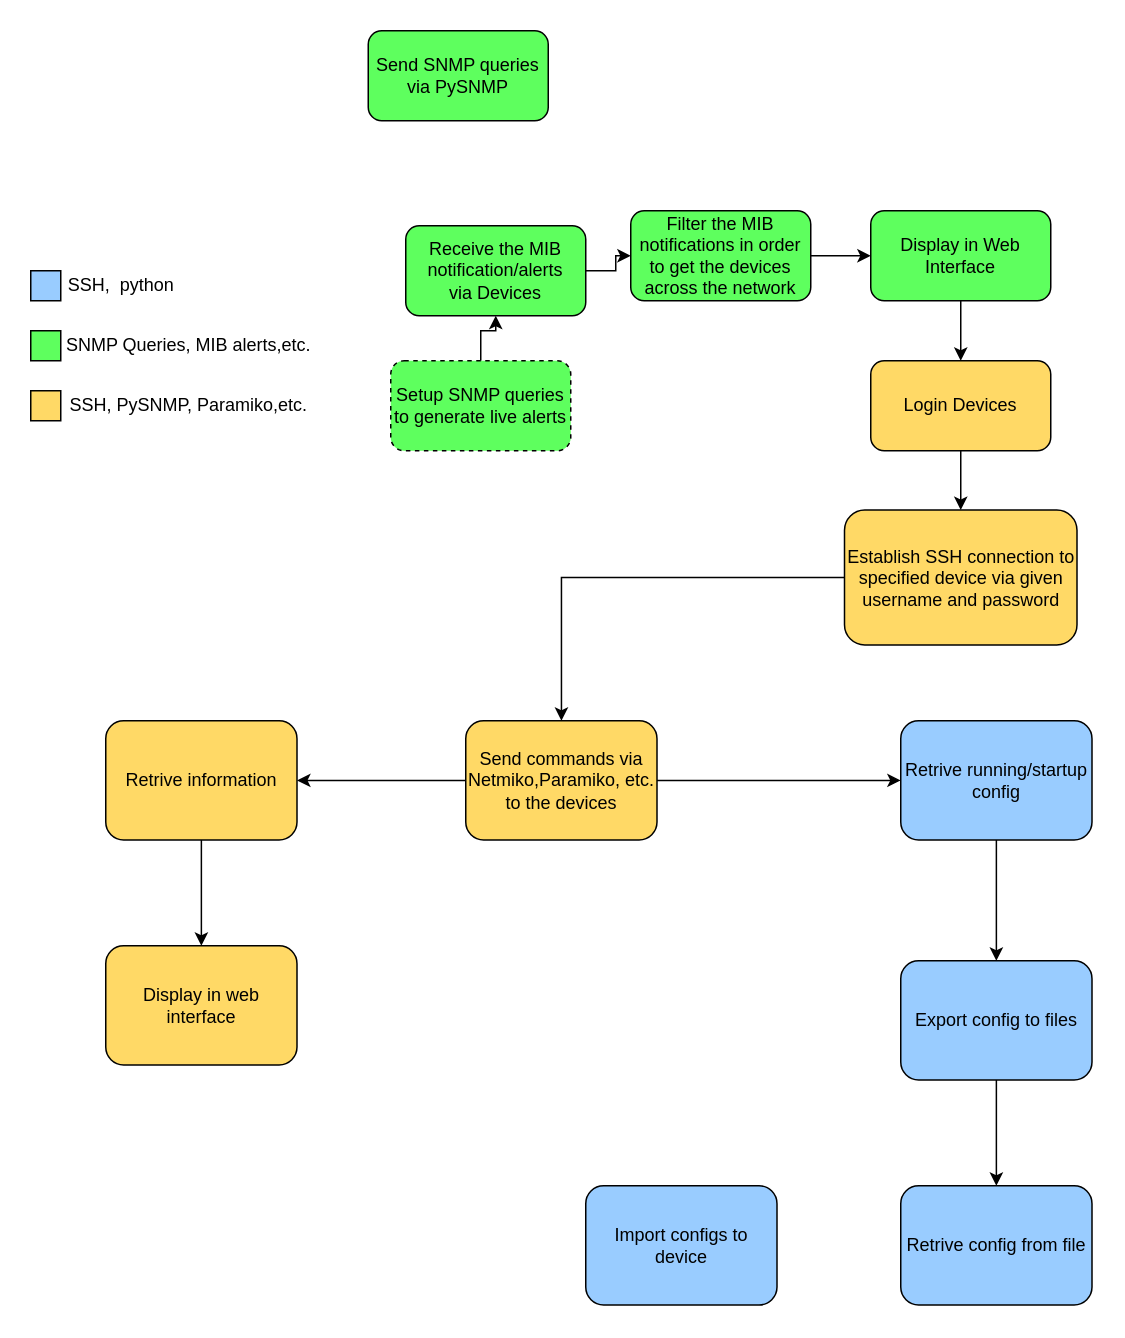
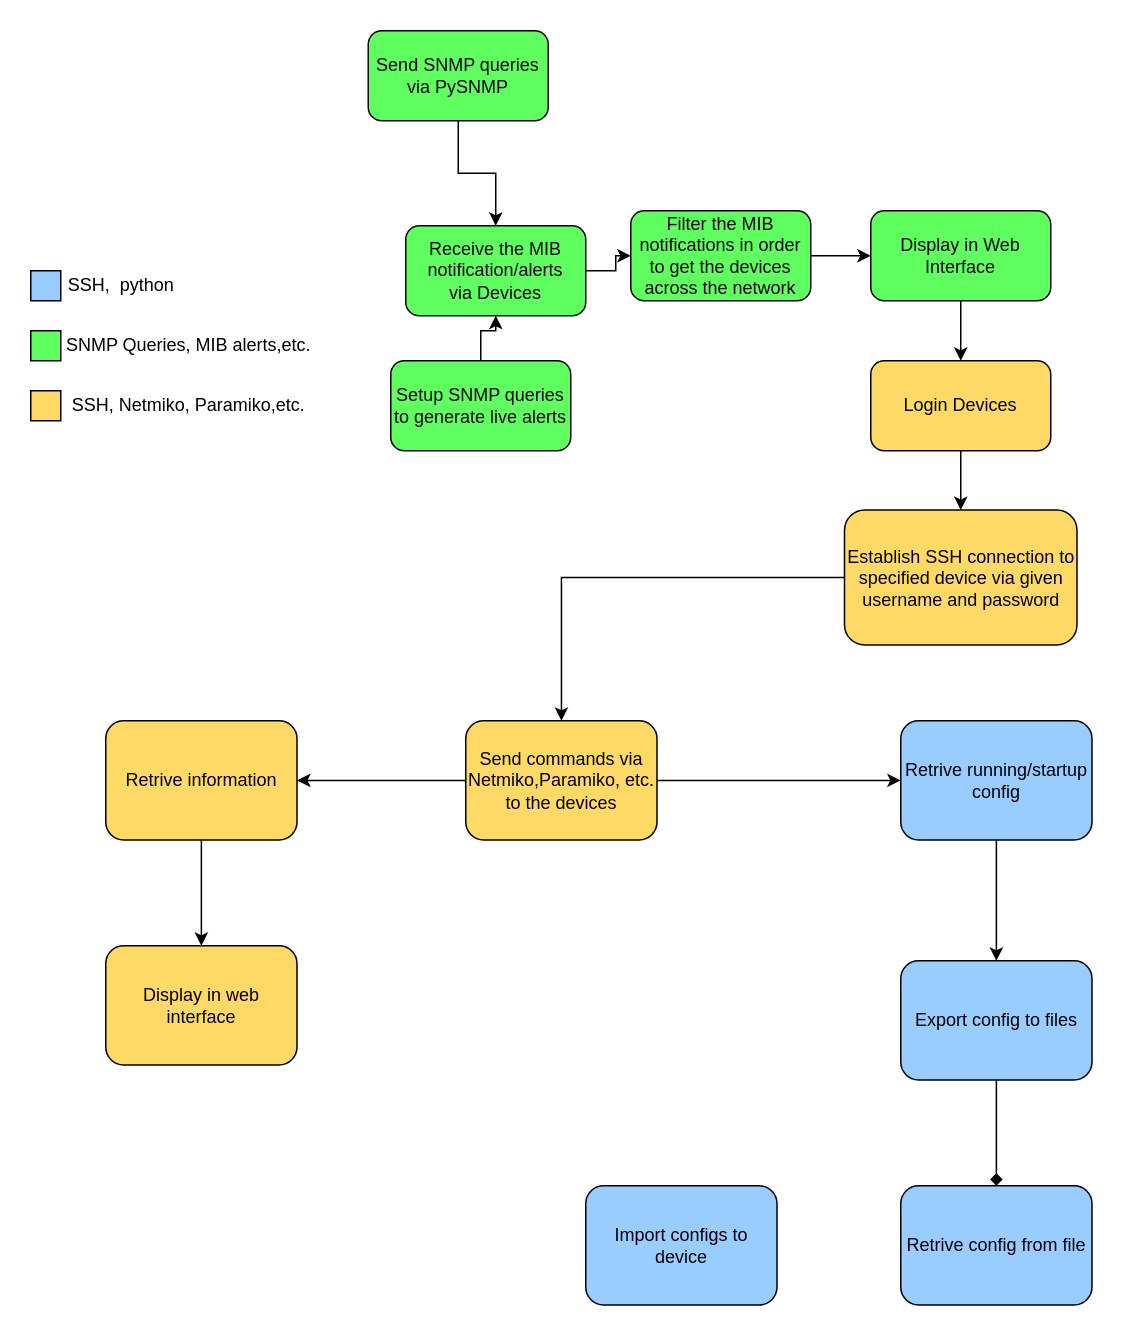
none -> (471, 173)
(189, 406) -> (189, 406)
(481, 406) -> (481, 406)
(996, 1174) -> (996, 1173)
